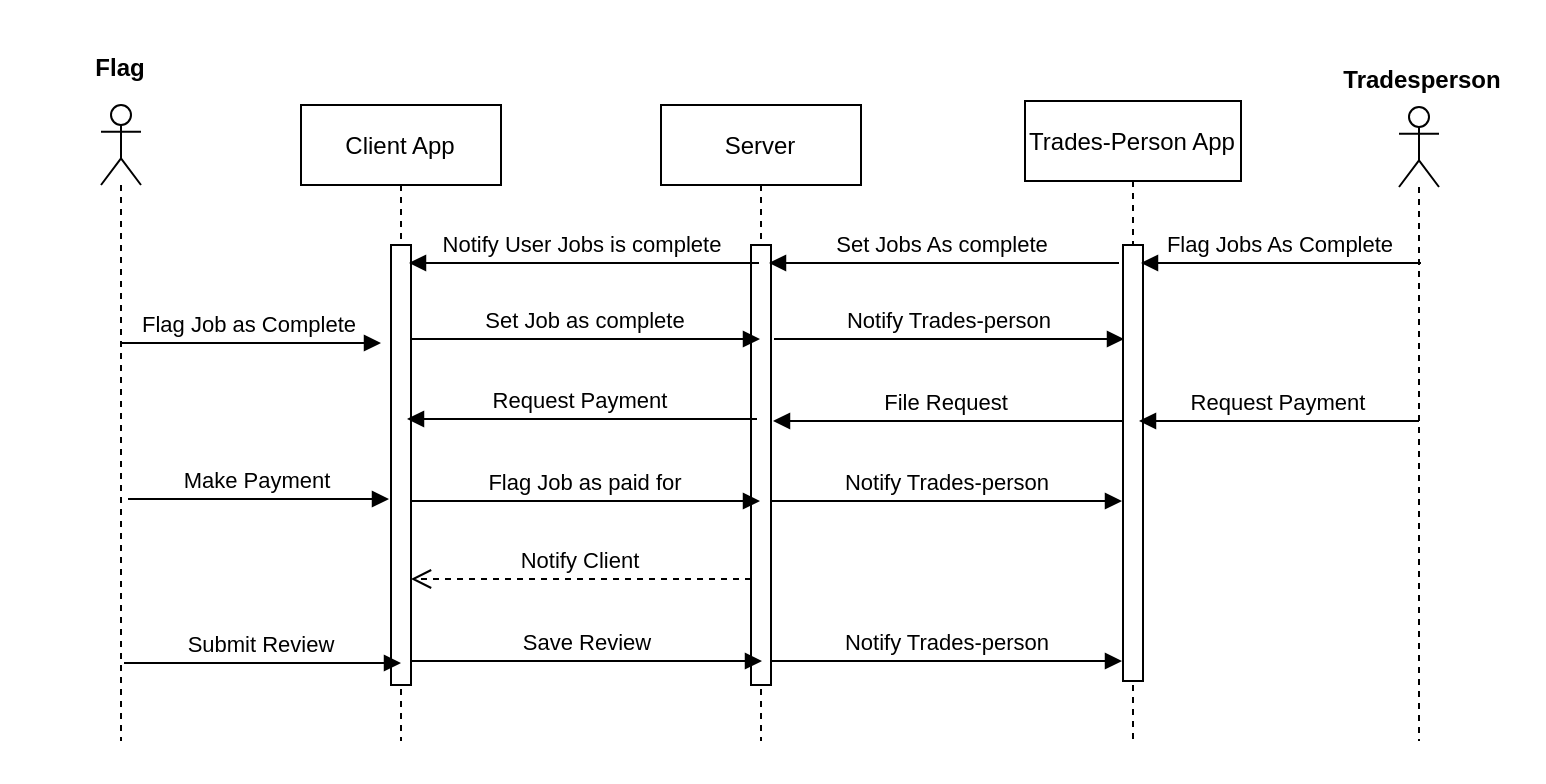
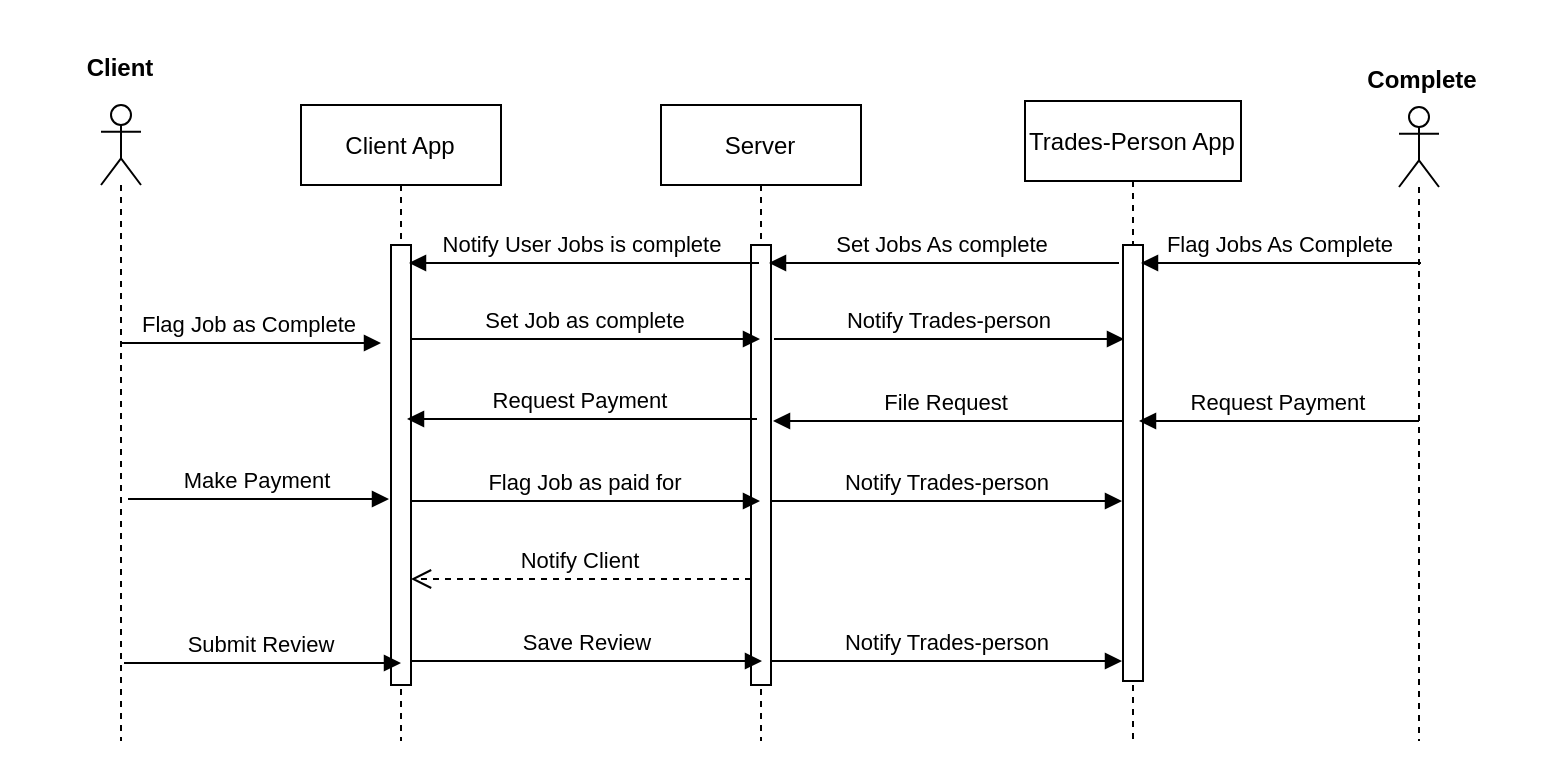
(120, 68) -> (120, 68)
(1422, 80) -> (1422, 80)
